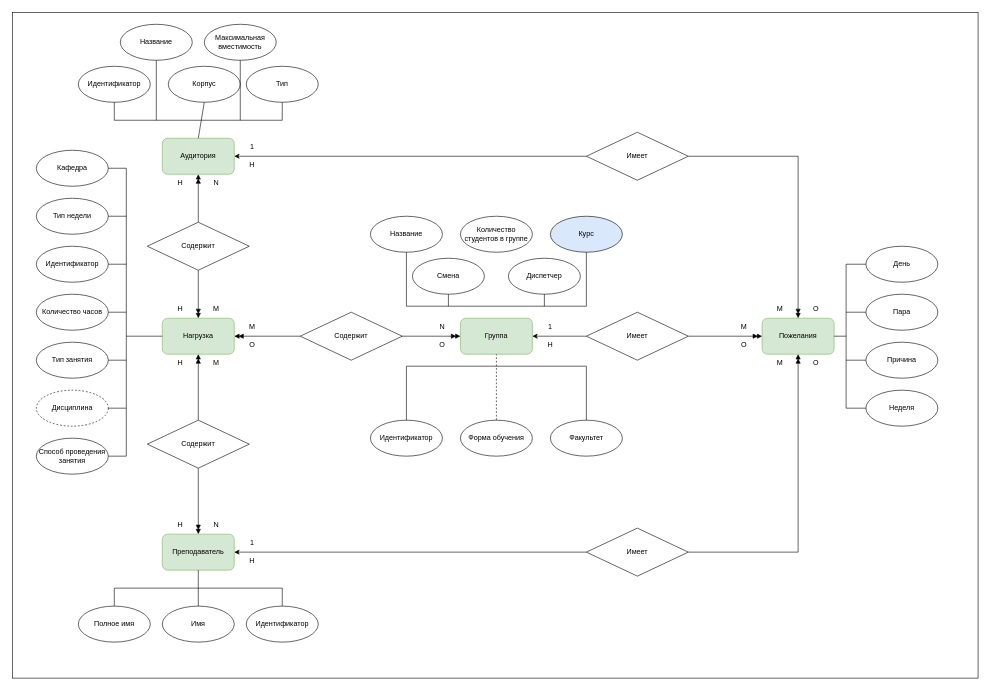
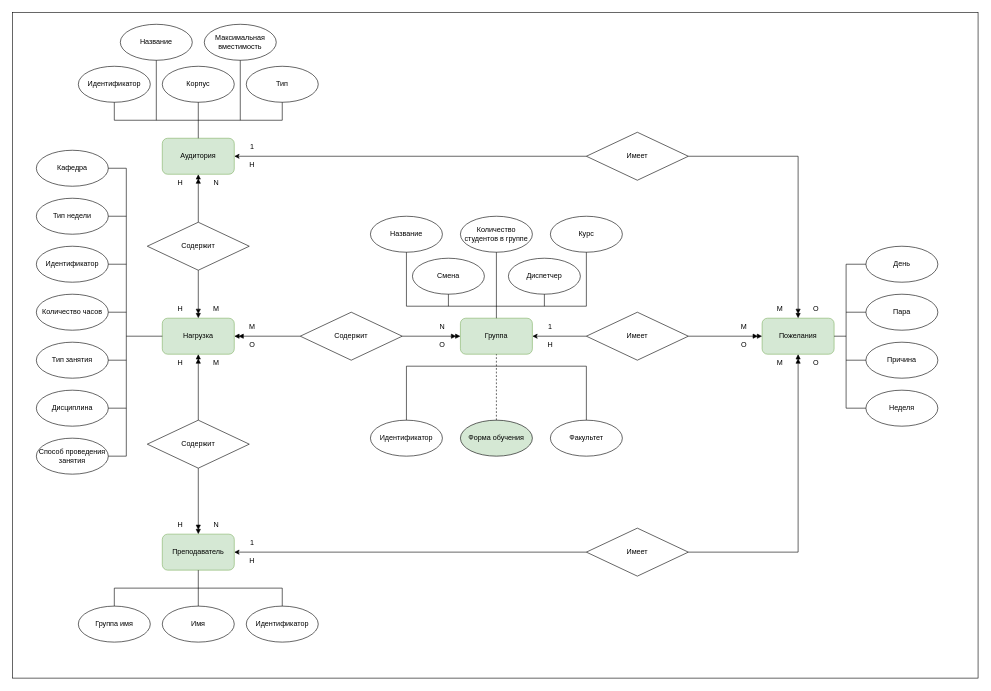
(204, 84) -> (198, 84)
(587, 234) -> (587, 234)
none -> (497, 285)
(72, 408) -> (72, 408)
(497, 438) -> (497, 438)
(114, 624) -> (114, 624)
